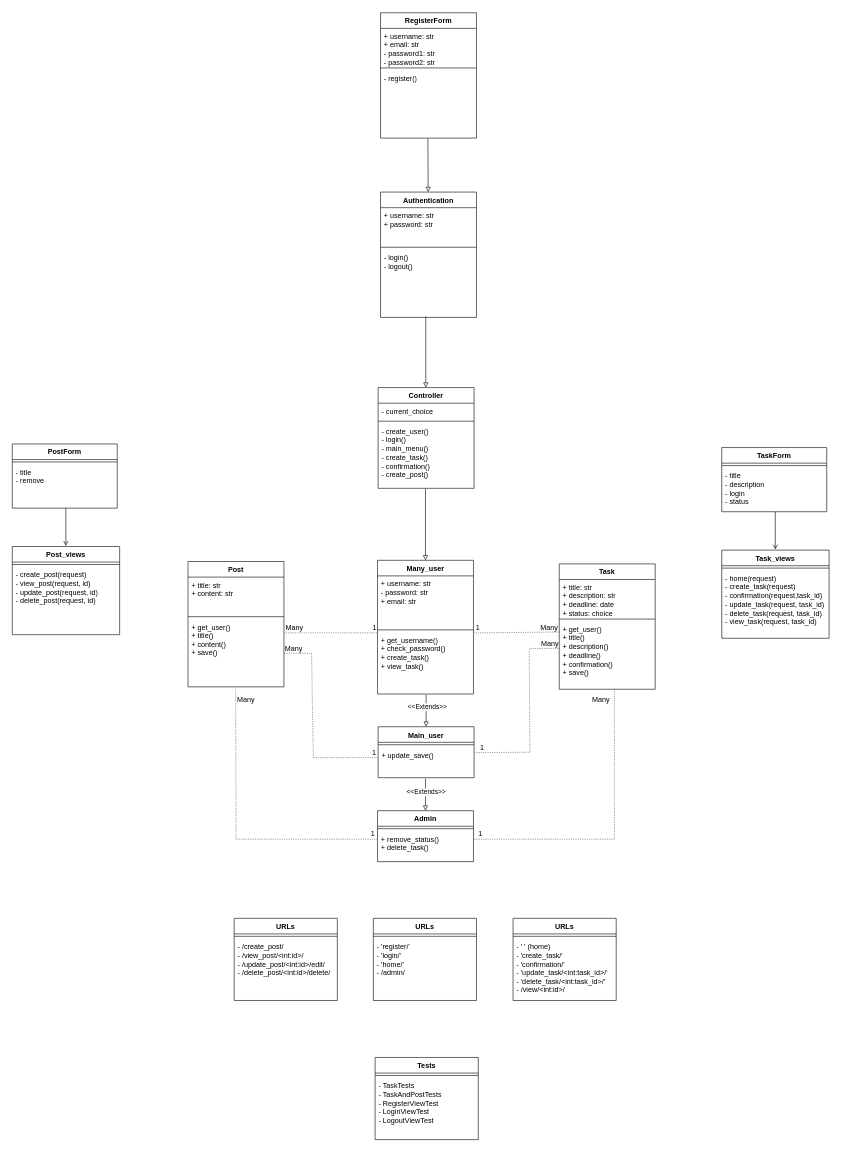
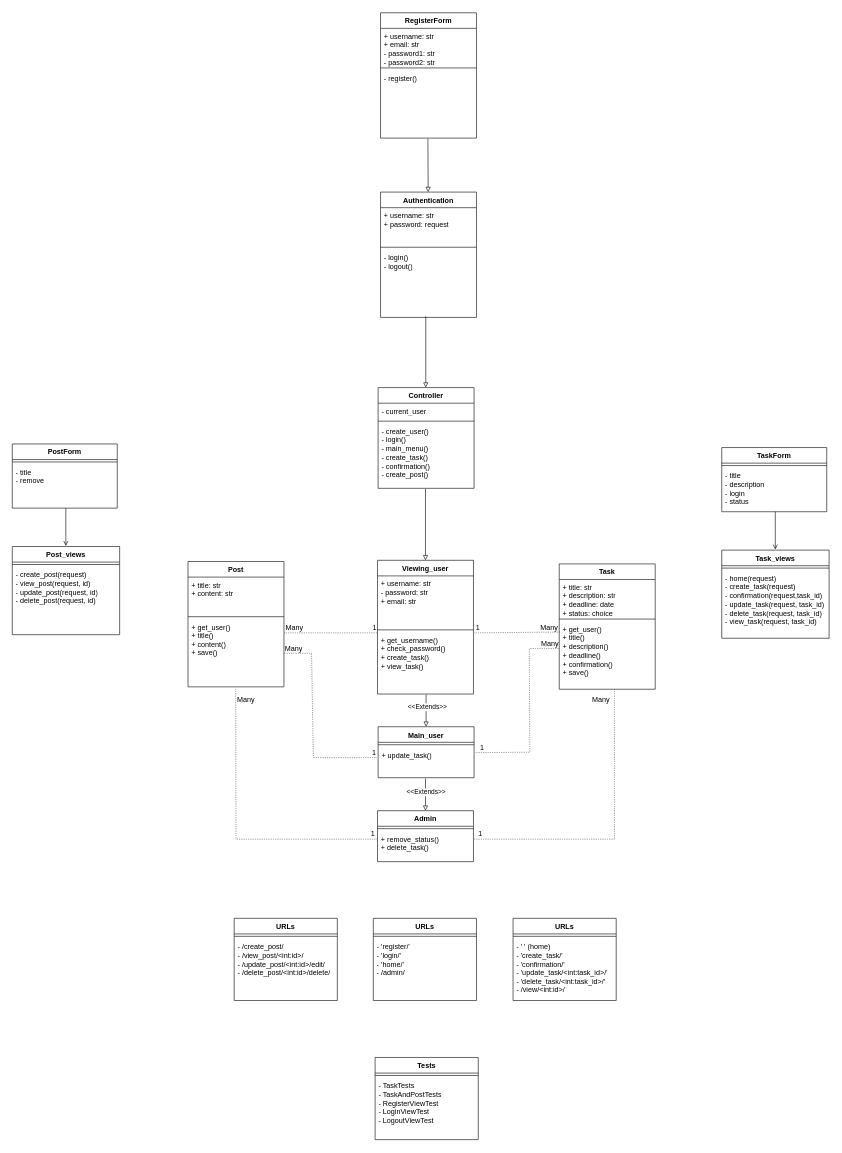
(412, 220) -> (420, 220)
(412, 411) -> (409, 411)
(426, 569) -> (426, 569)
(411, 756) -> (411, 756)
